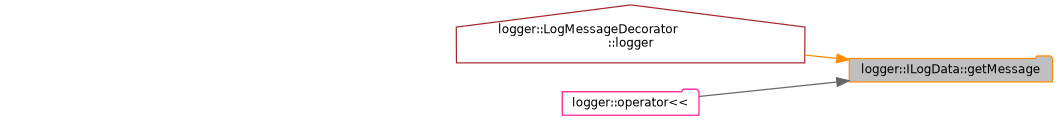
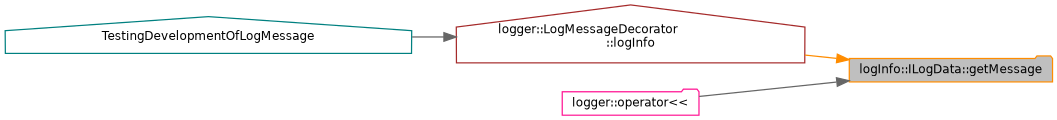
none -> (208, 37)
(631, 37) -> (631, 37)
(951, 70) -> (951, 70)
